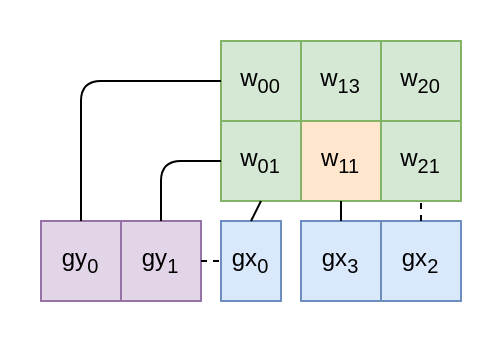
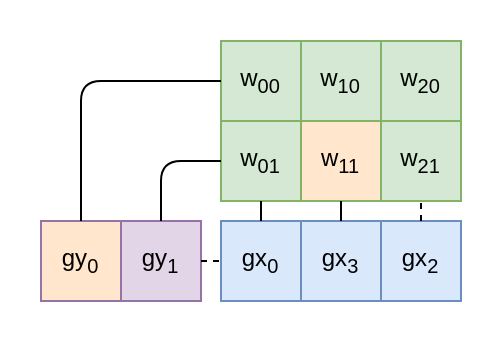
(341, 81) -> (341, 81)
(81, 261) -> (81, 261)
(251, 261) -> (261, 261)
